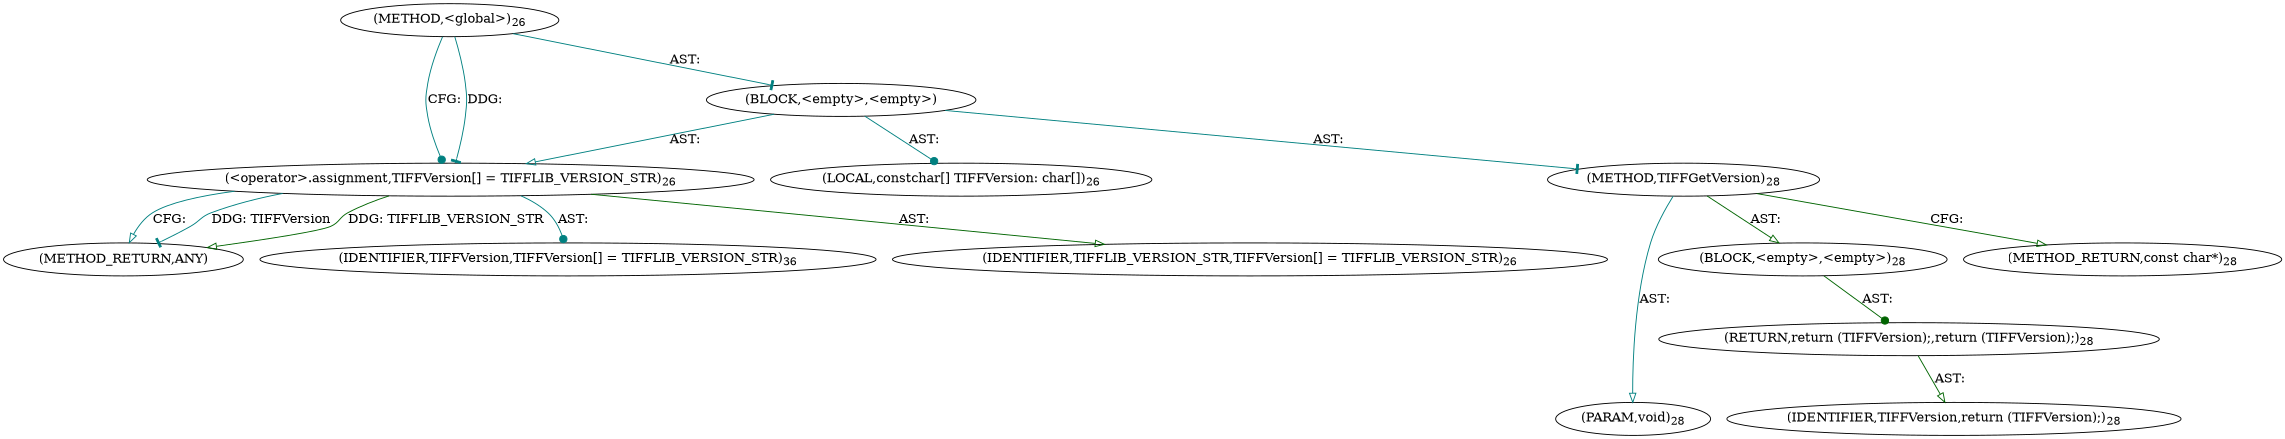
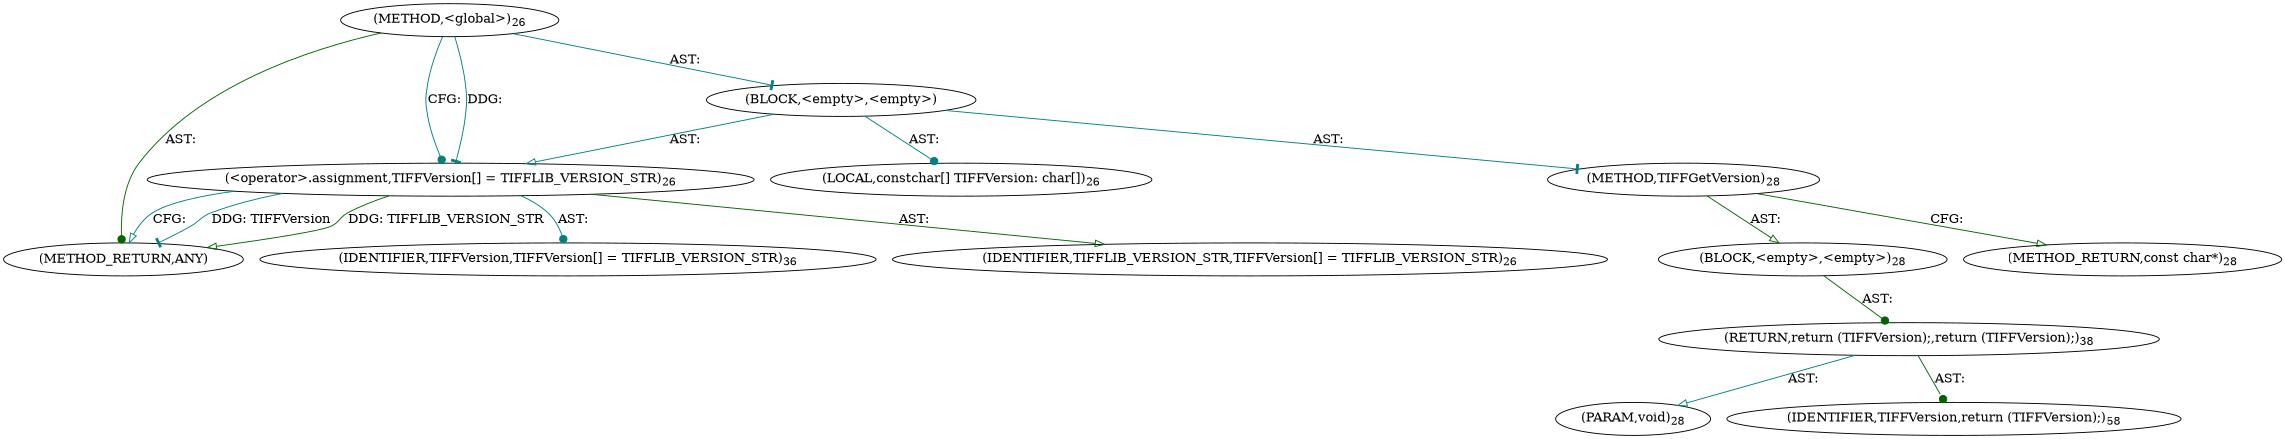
none -> (216, 97)
(1640, 292) -> (1771, 379)
(2087, 338) -> (2087, 338)
(1929, 375) -> (1929, 375)
(2114, 418) -> (2114, 418)
